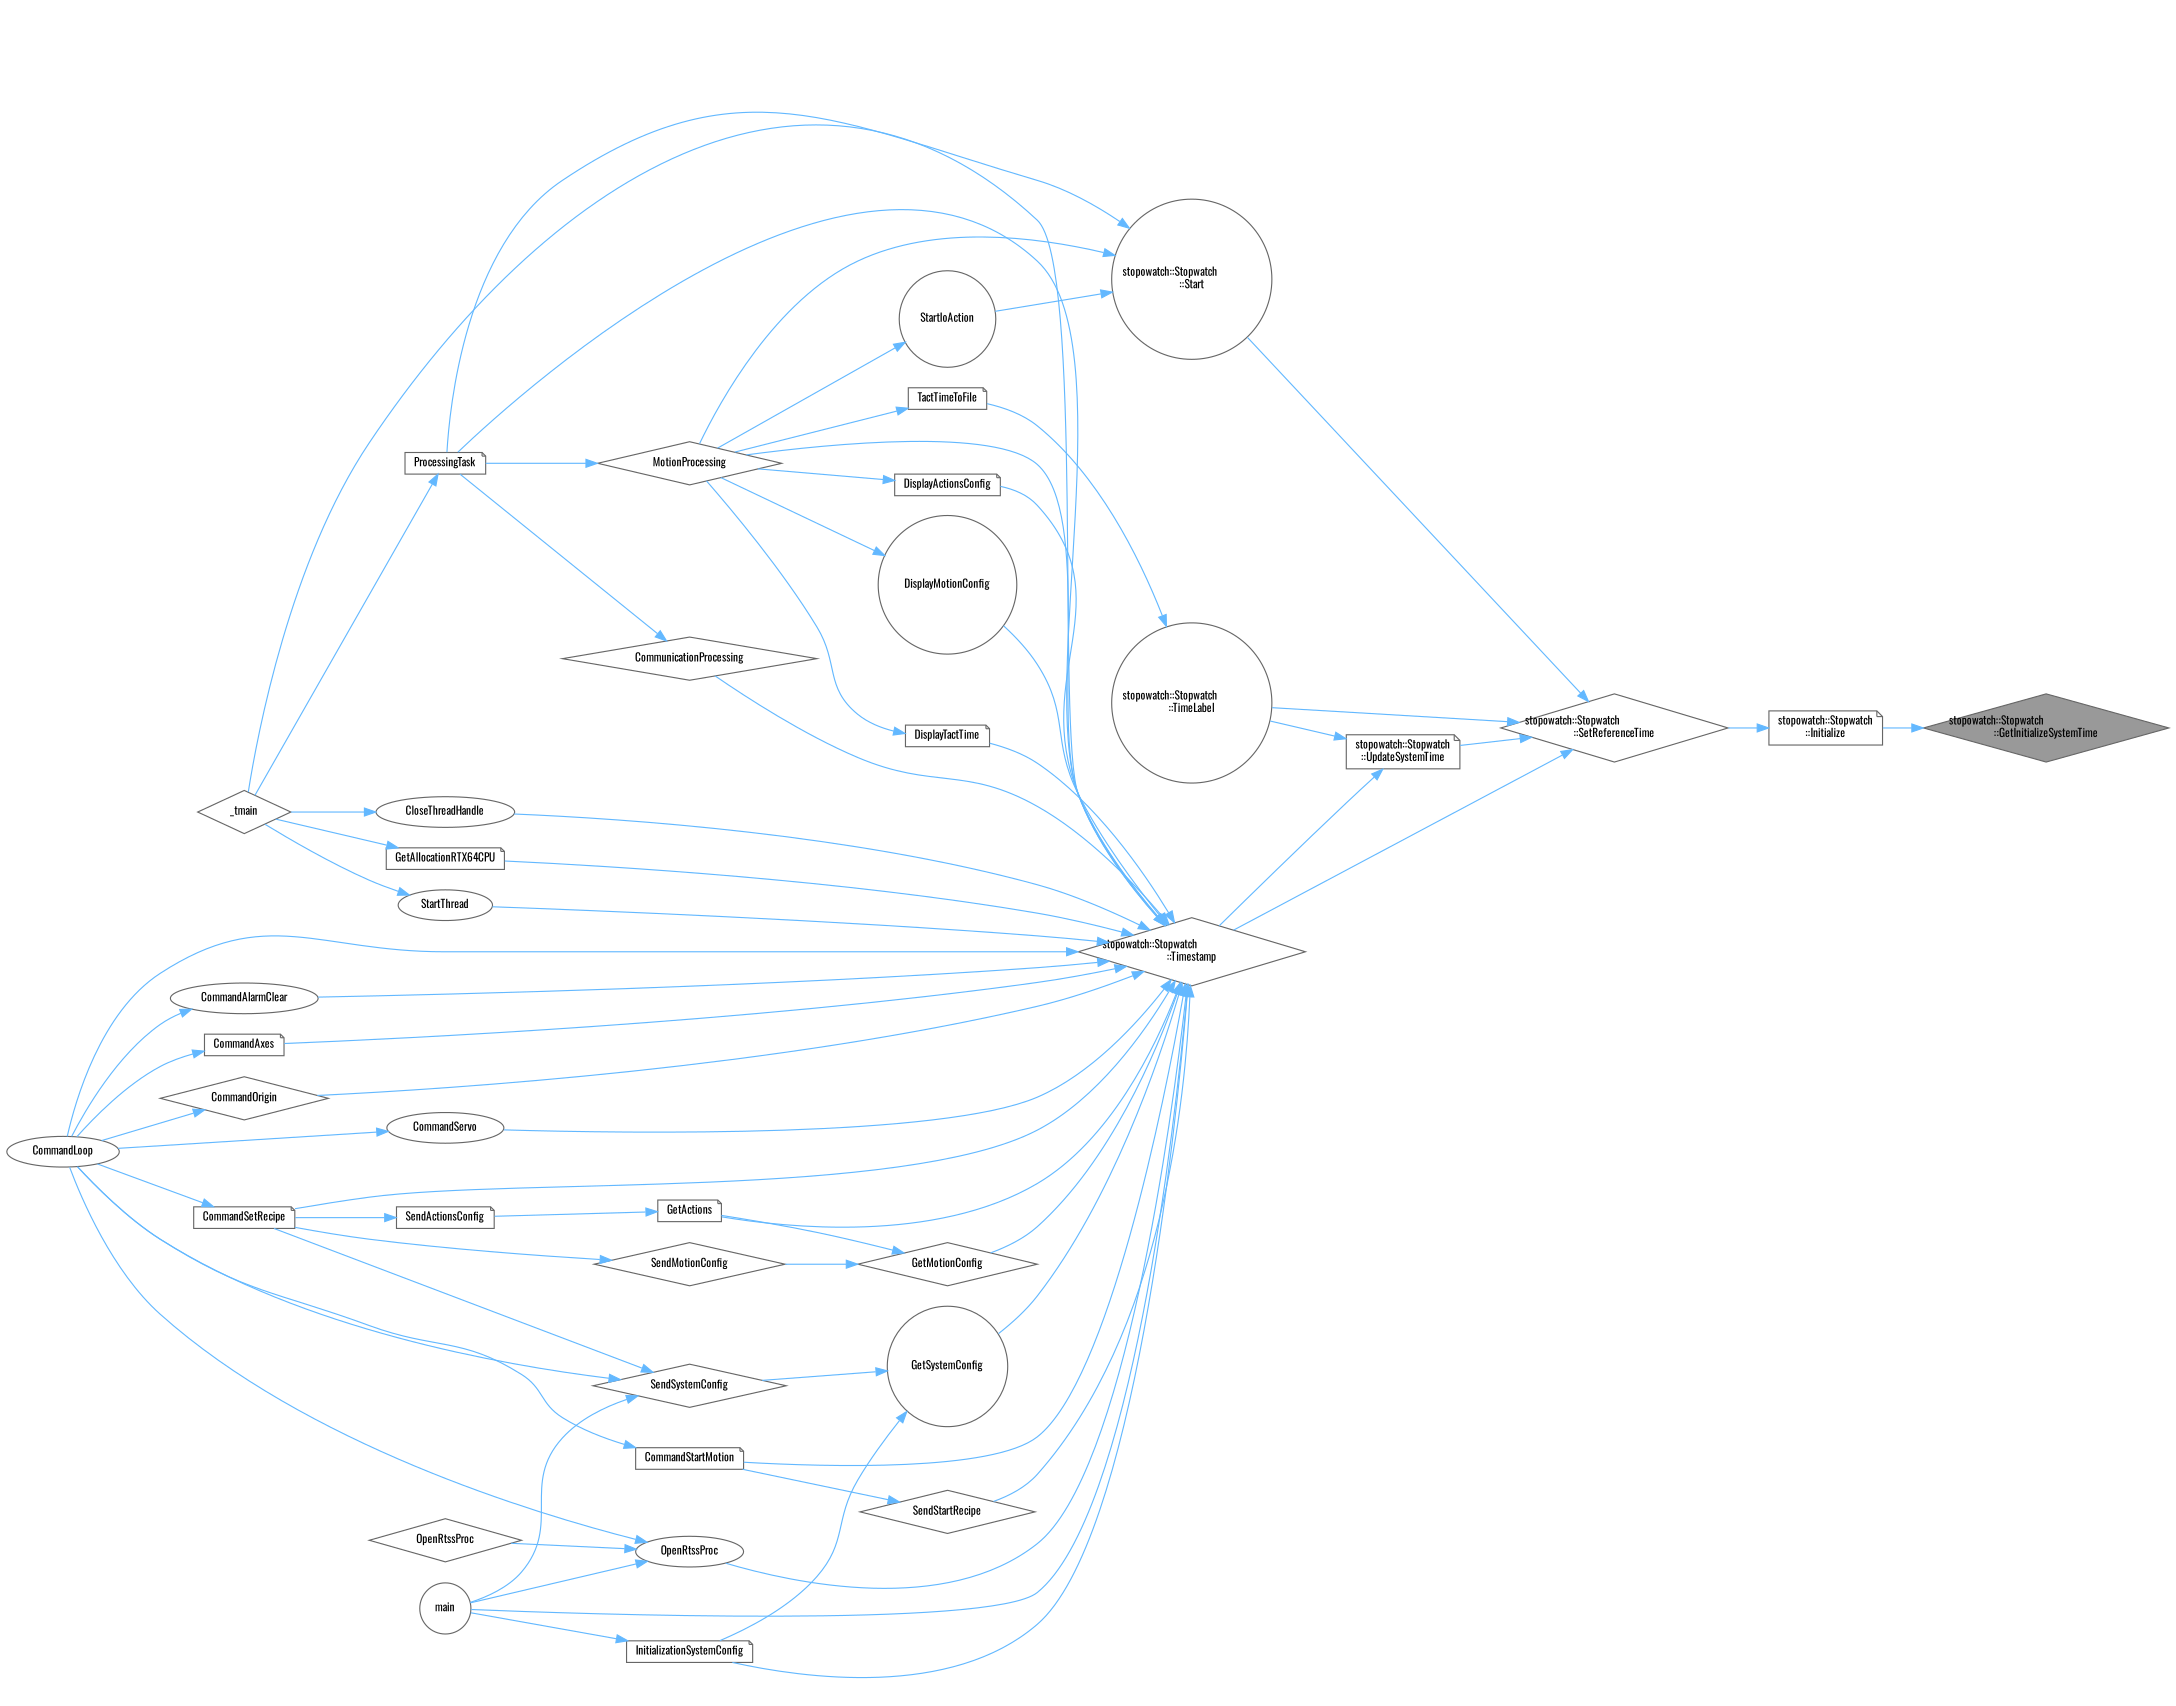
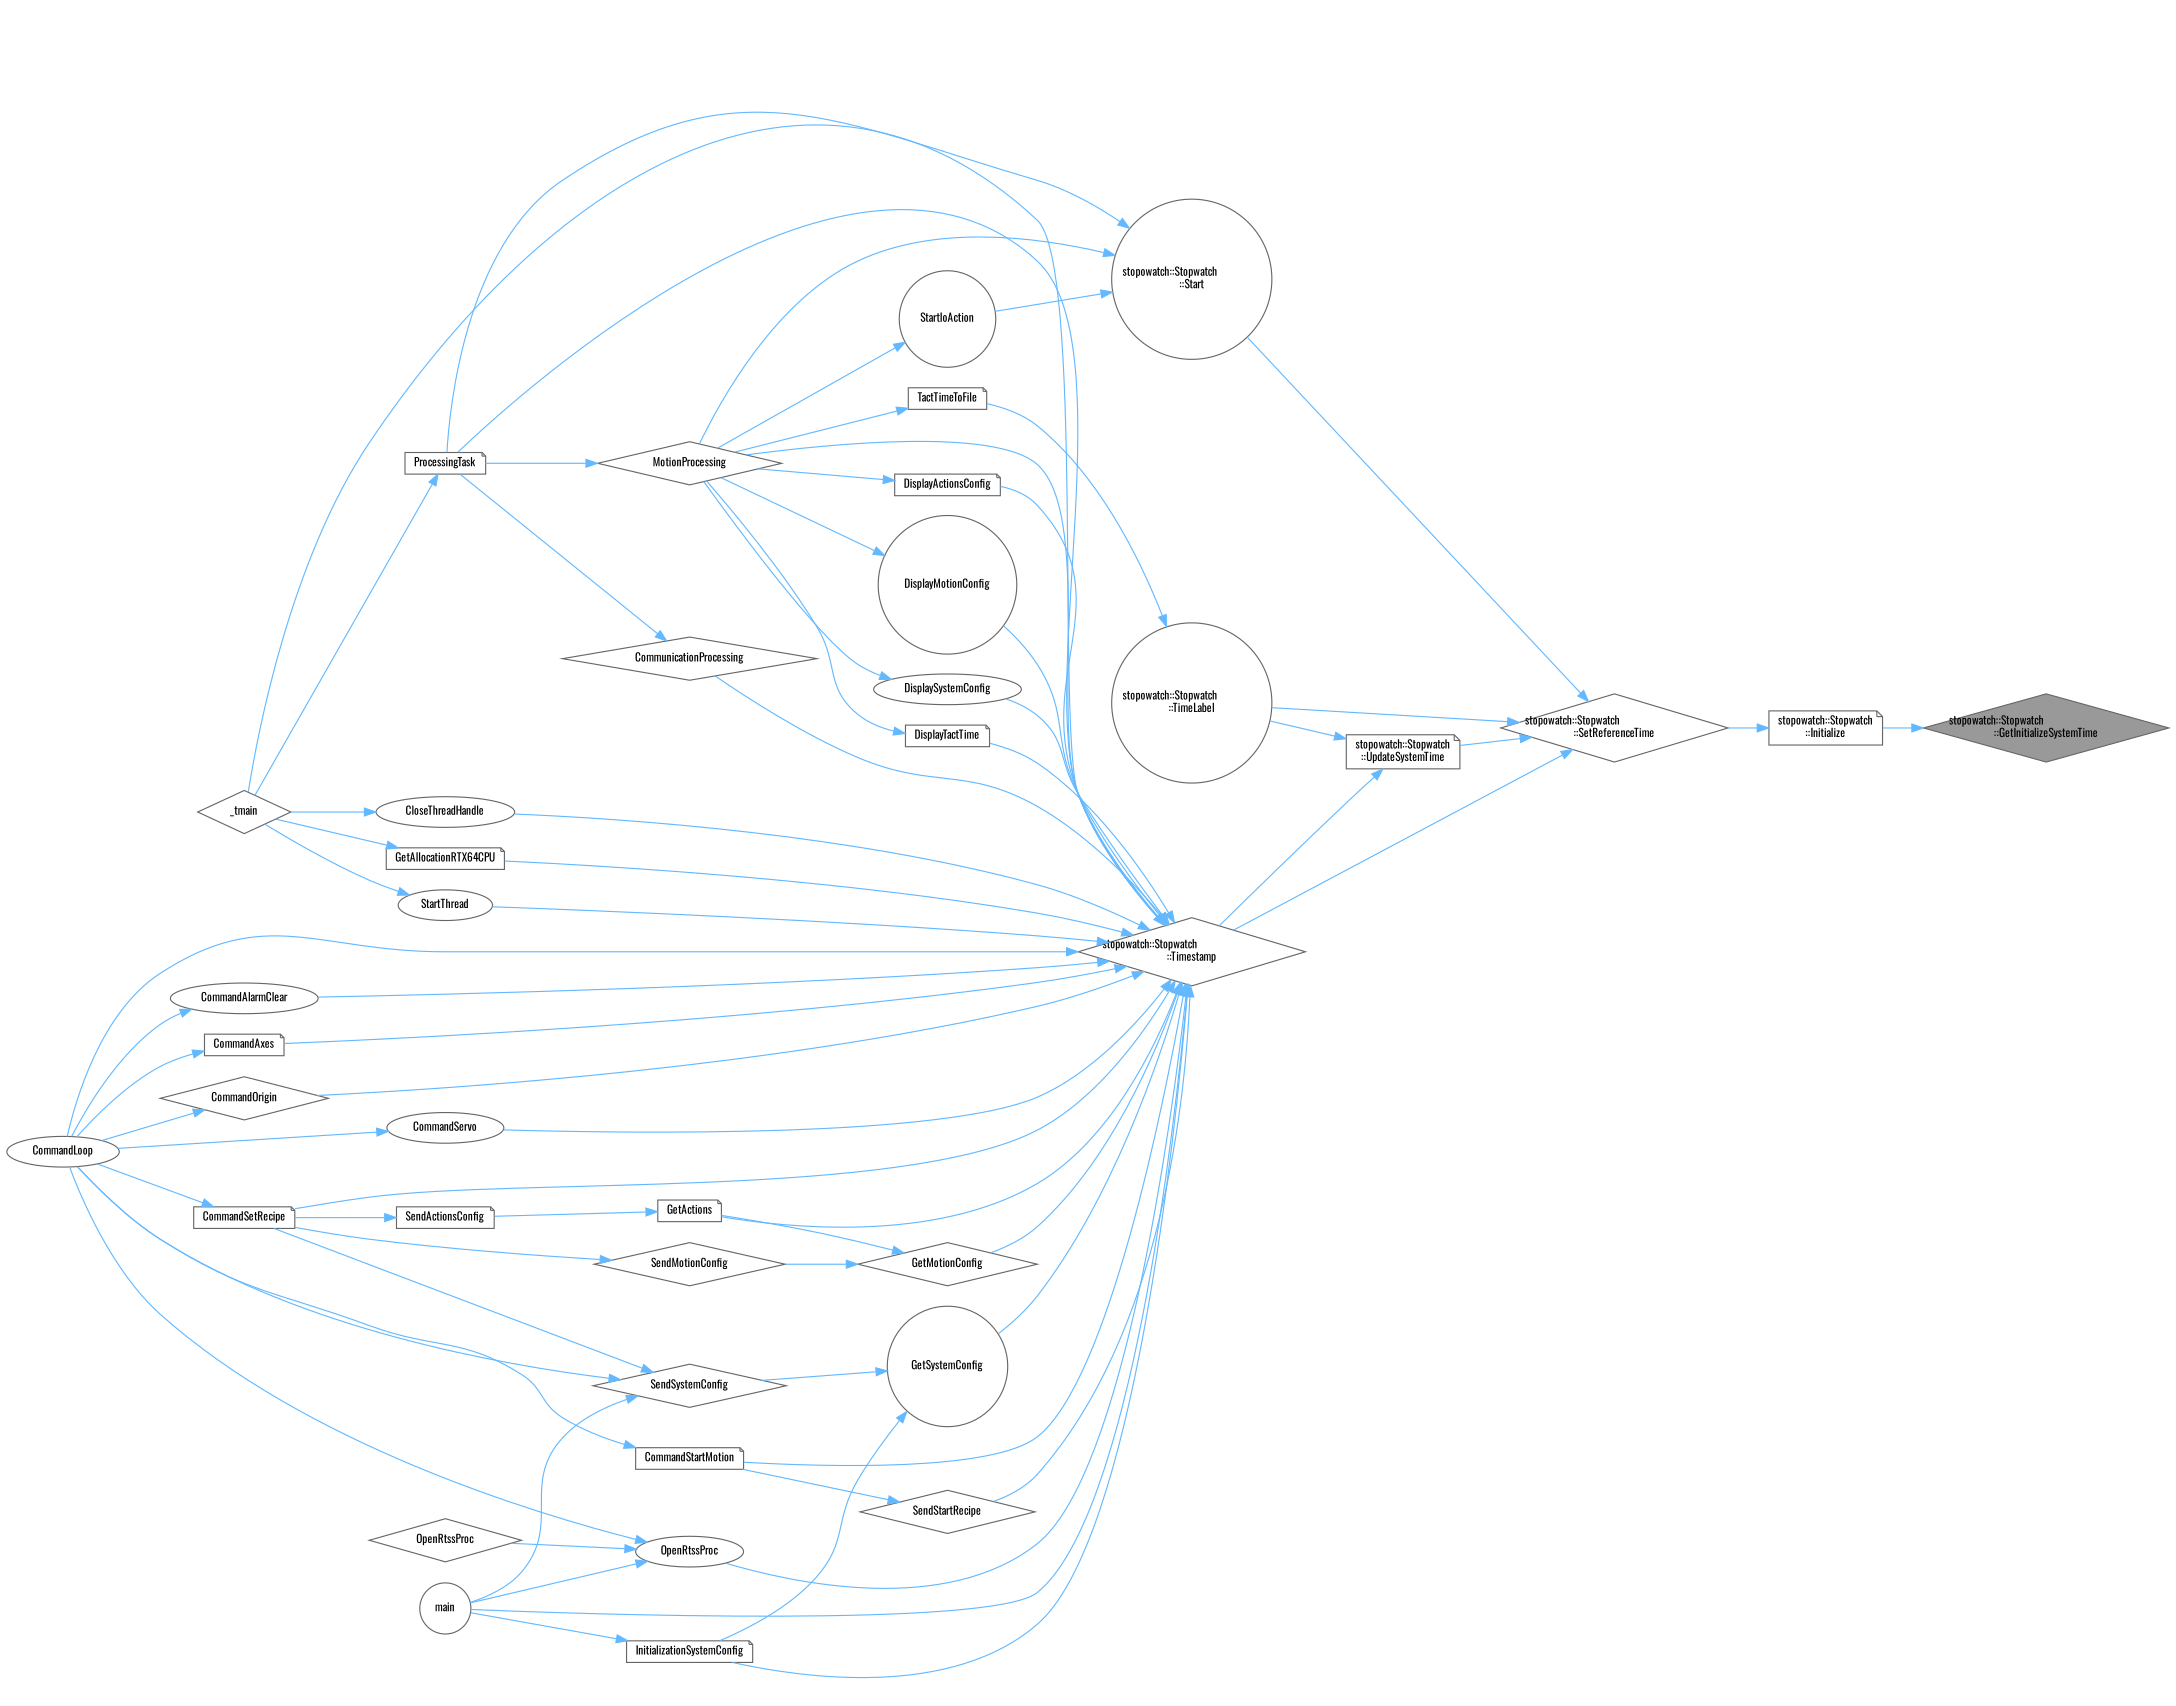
none -> (948, 689)
